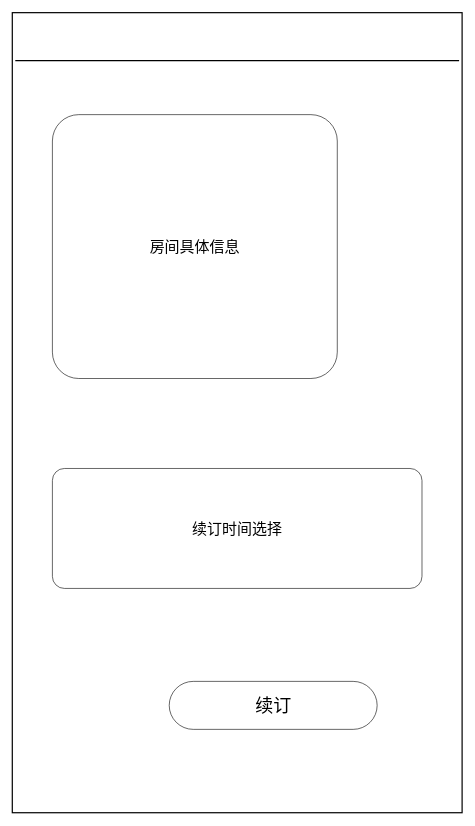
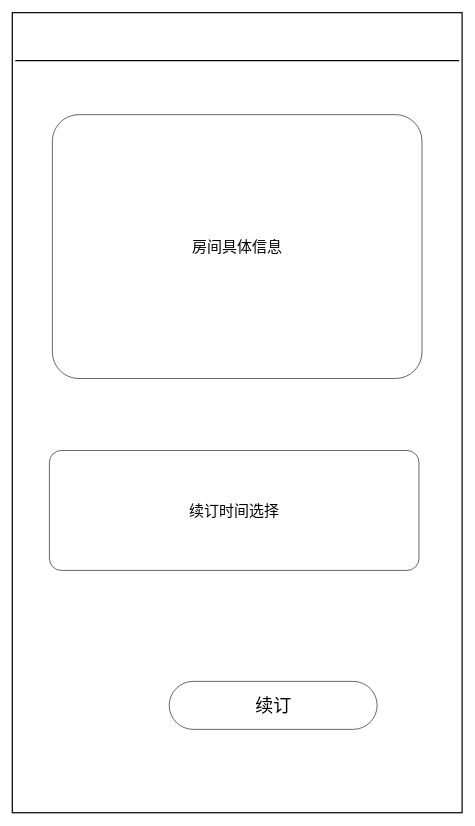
(195, 246) -> (237, 246)
(237, 528) -> (234, 510)
